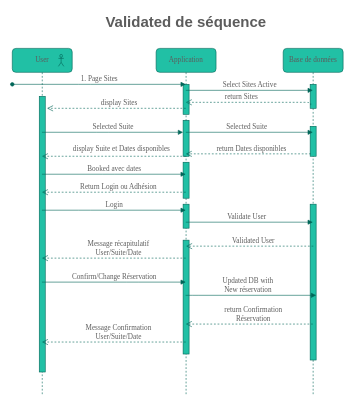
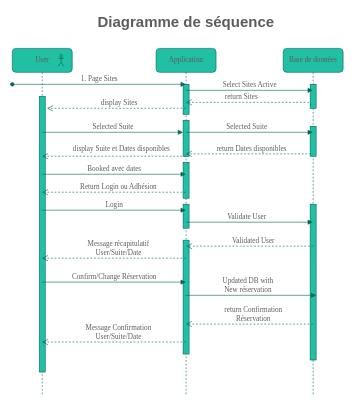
(186, 21) -> (186, 21)
